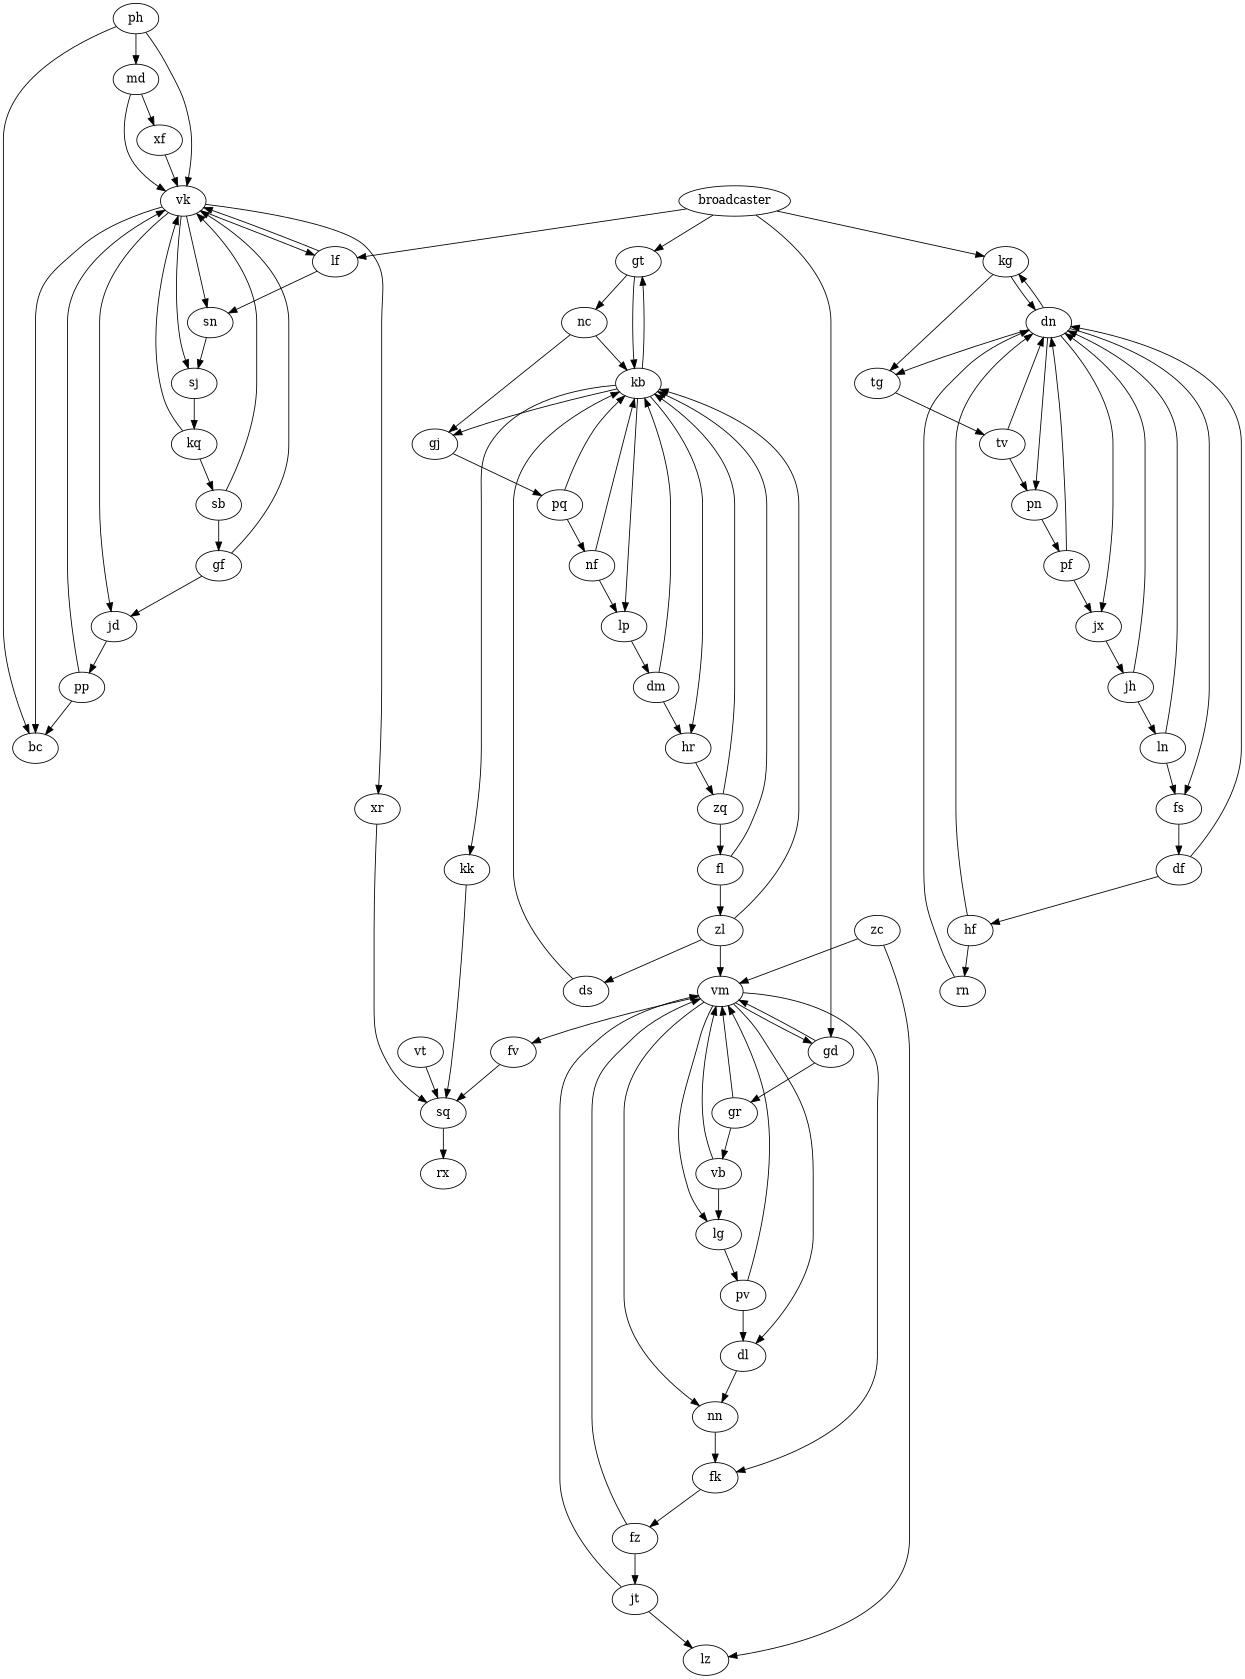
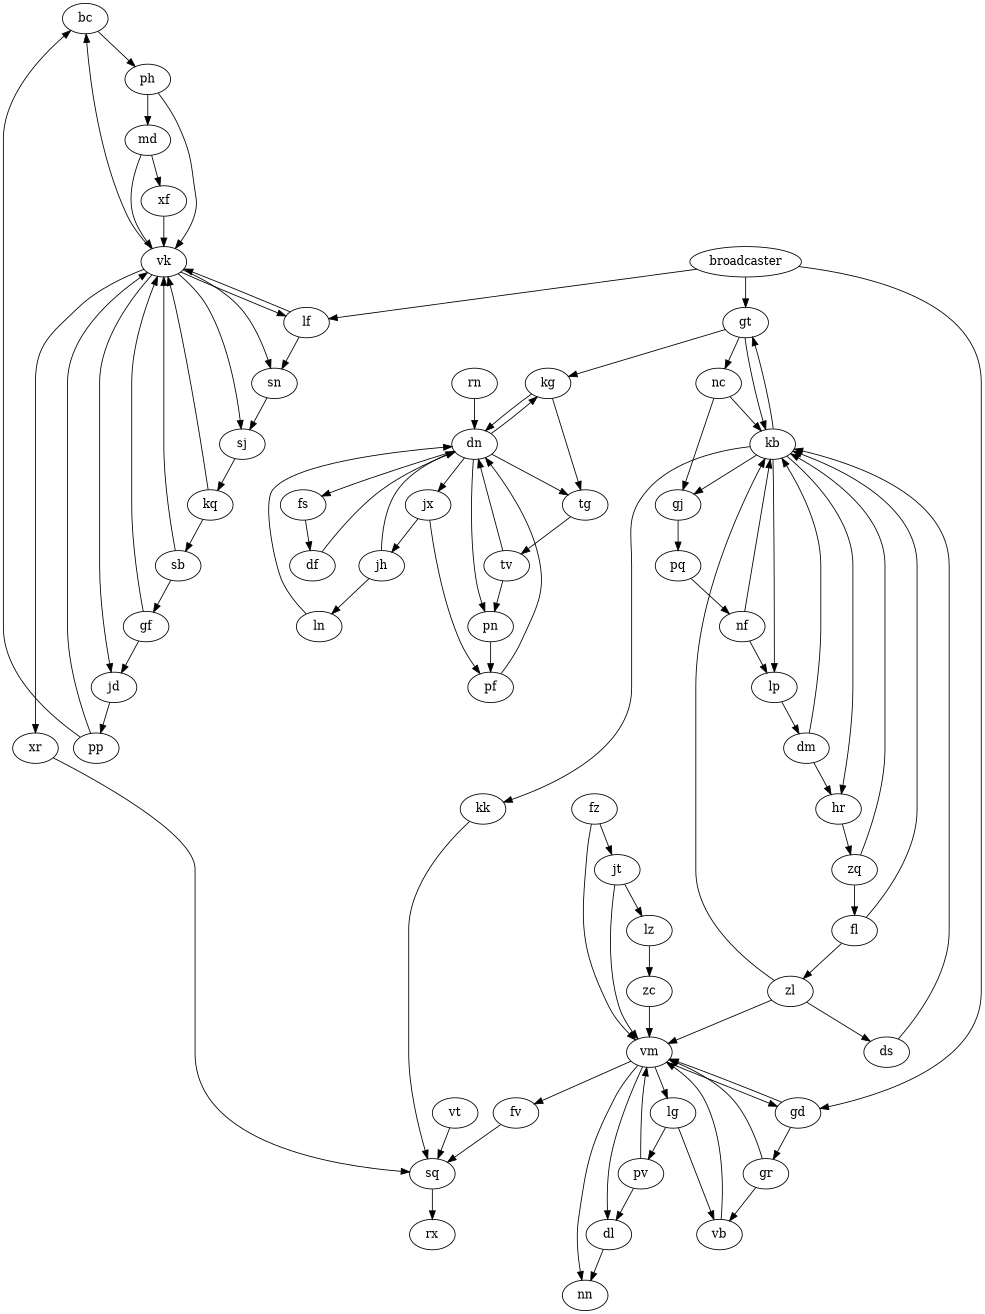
(876, 233) -> (651, 352)
(3, 350) -> (113, 46)
(586, 442) -> none
(1081, 592) -> (445, 596)
(1170, 774) -> none
(970, 931) -> none
(719, 1200) -> (695, 1170)
(909, 1353) -> (649, 957)
(715, 1478) -> none
